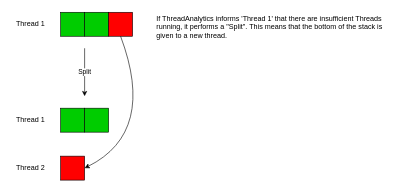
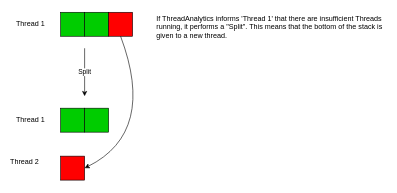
(30, 168) -> (24, 162)
